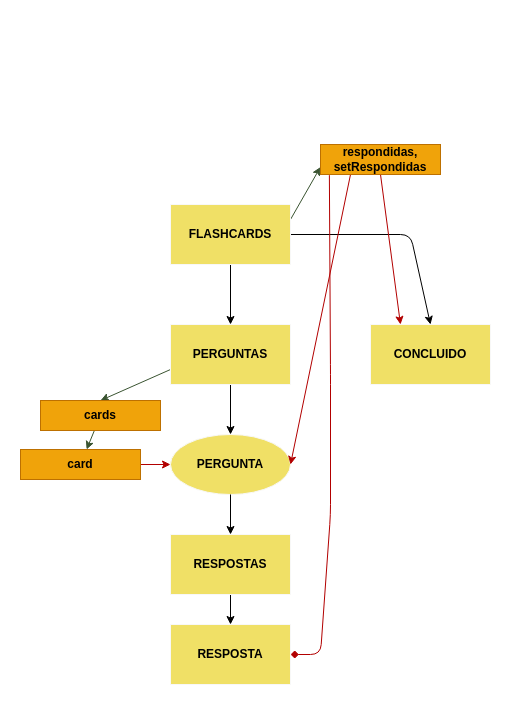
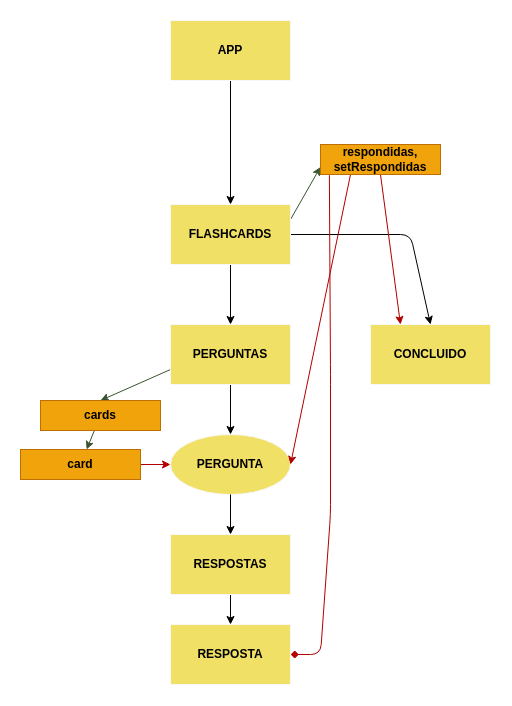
none -> (231, 51)
none -> (231, 139)
